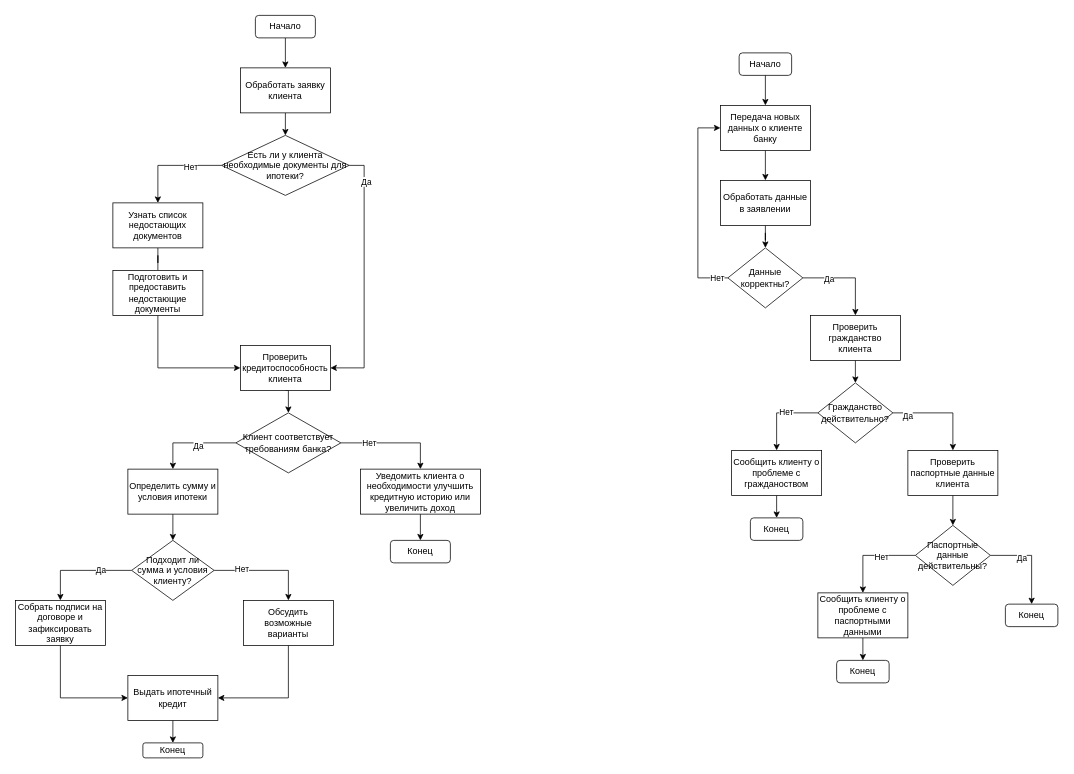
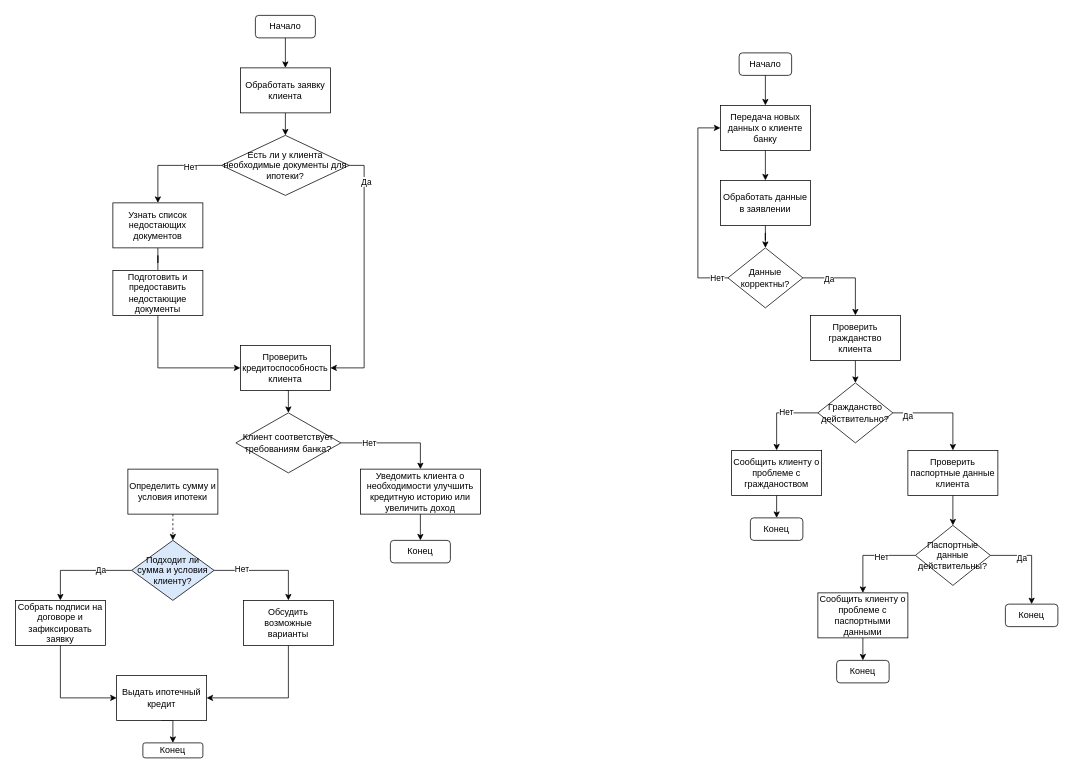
(199, 443) -> none
(173, 524) -> (173, 524)
(173, 570) -> (173, 570)
(173, 698) -> (162, 698)
